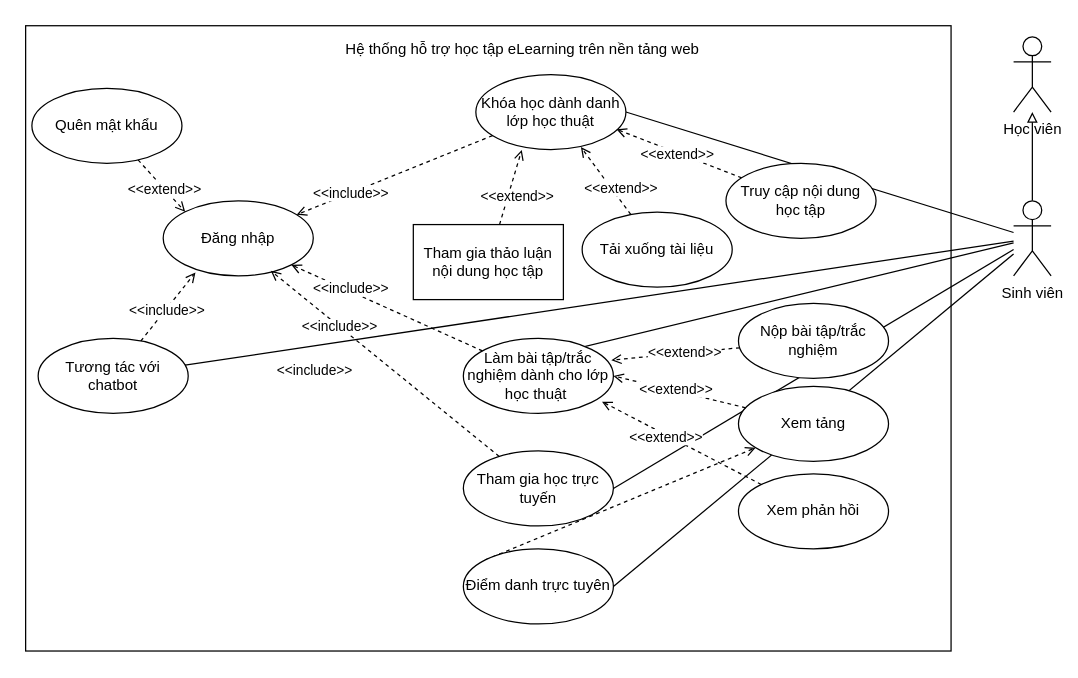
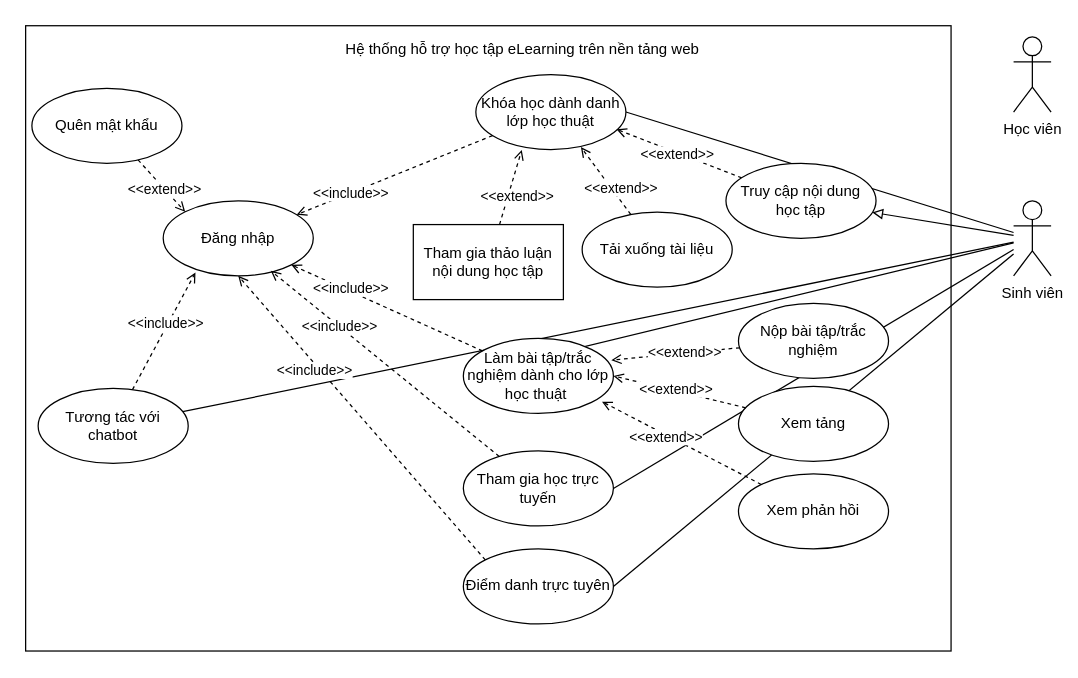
(1032, 161) -> (948, 224)
(113, 376) -> (113, 426)
(628, 500) -> (407, 470)
